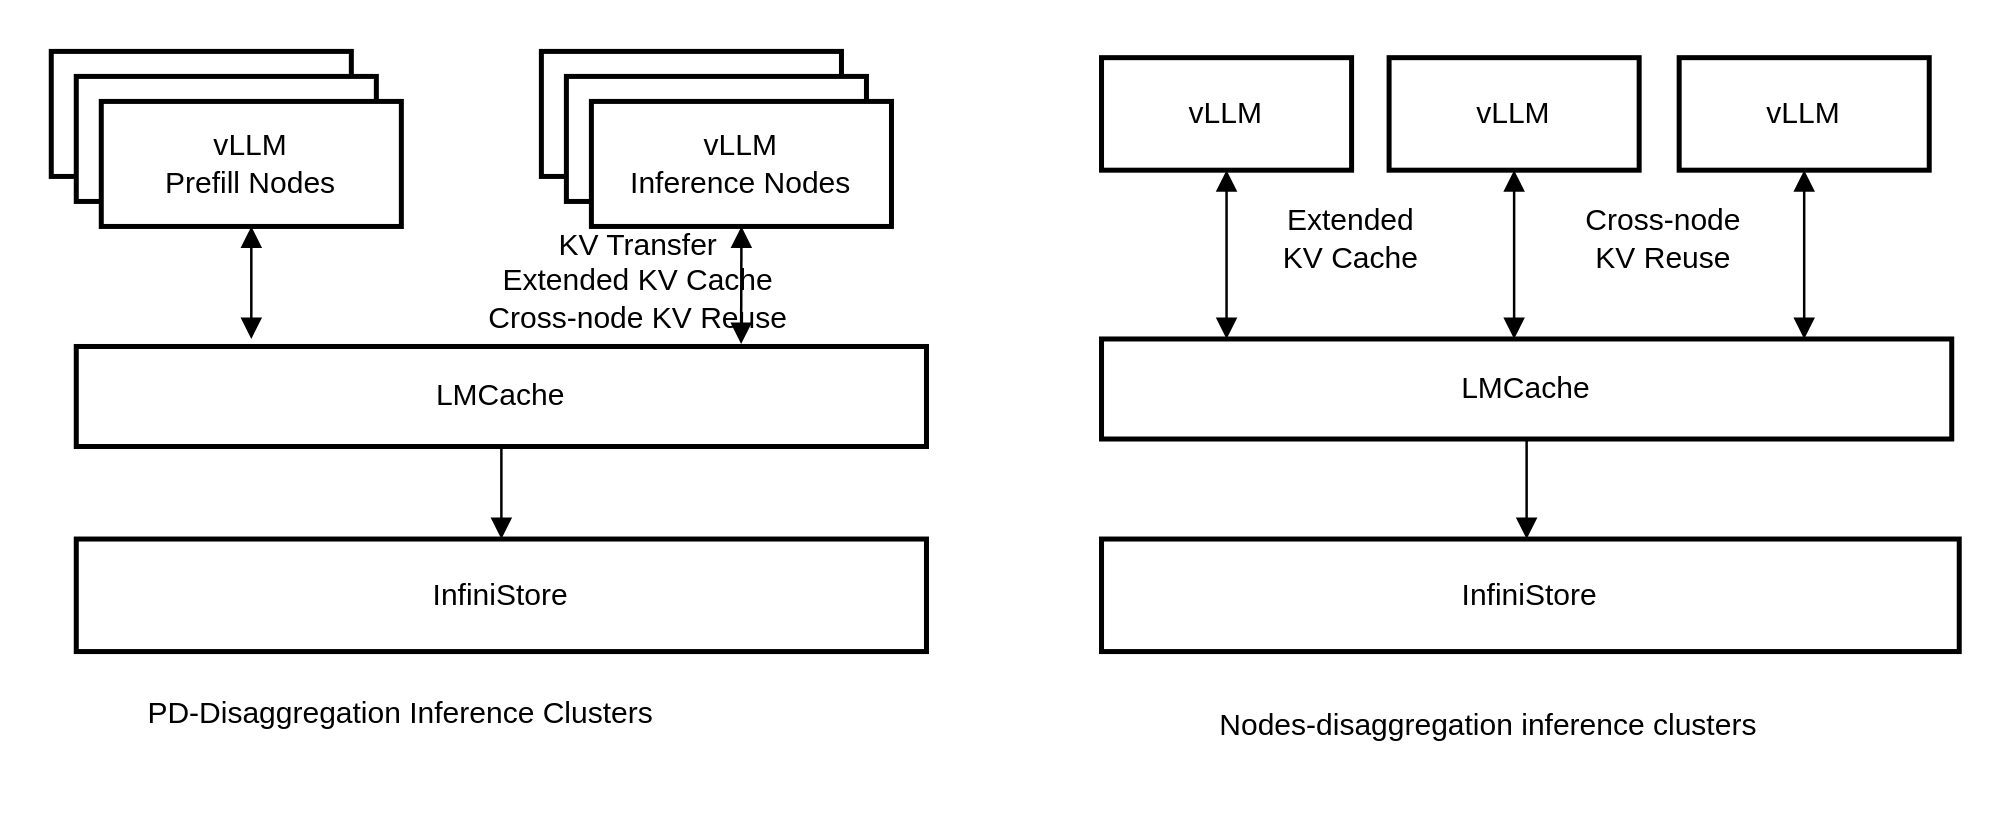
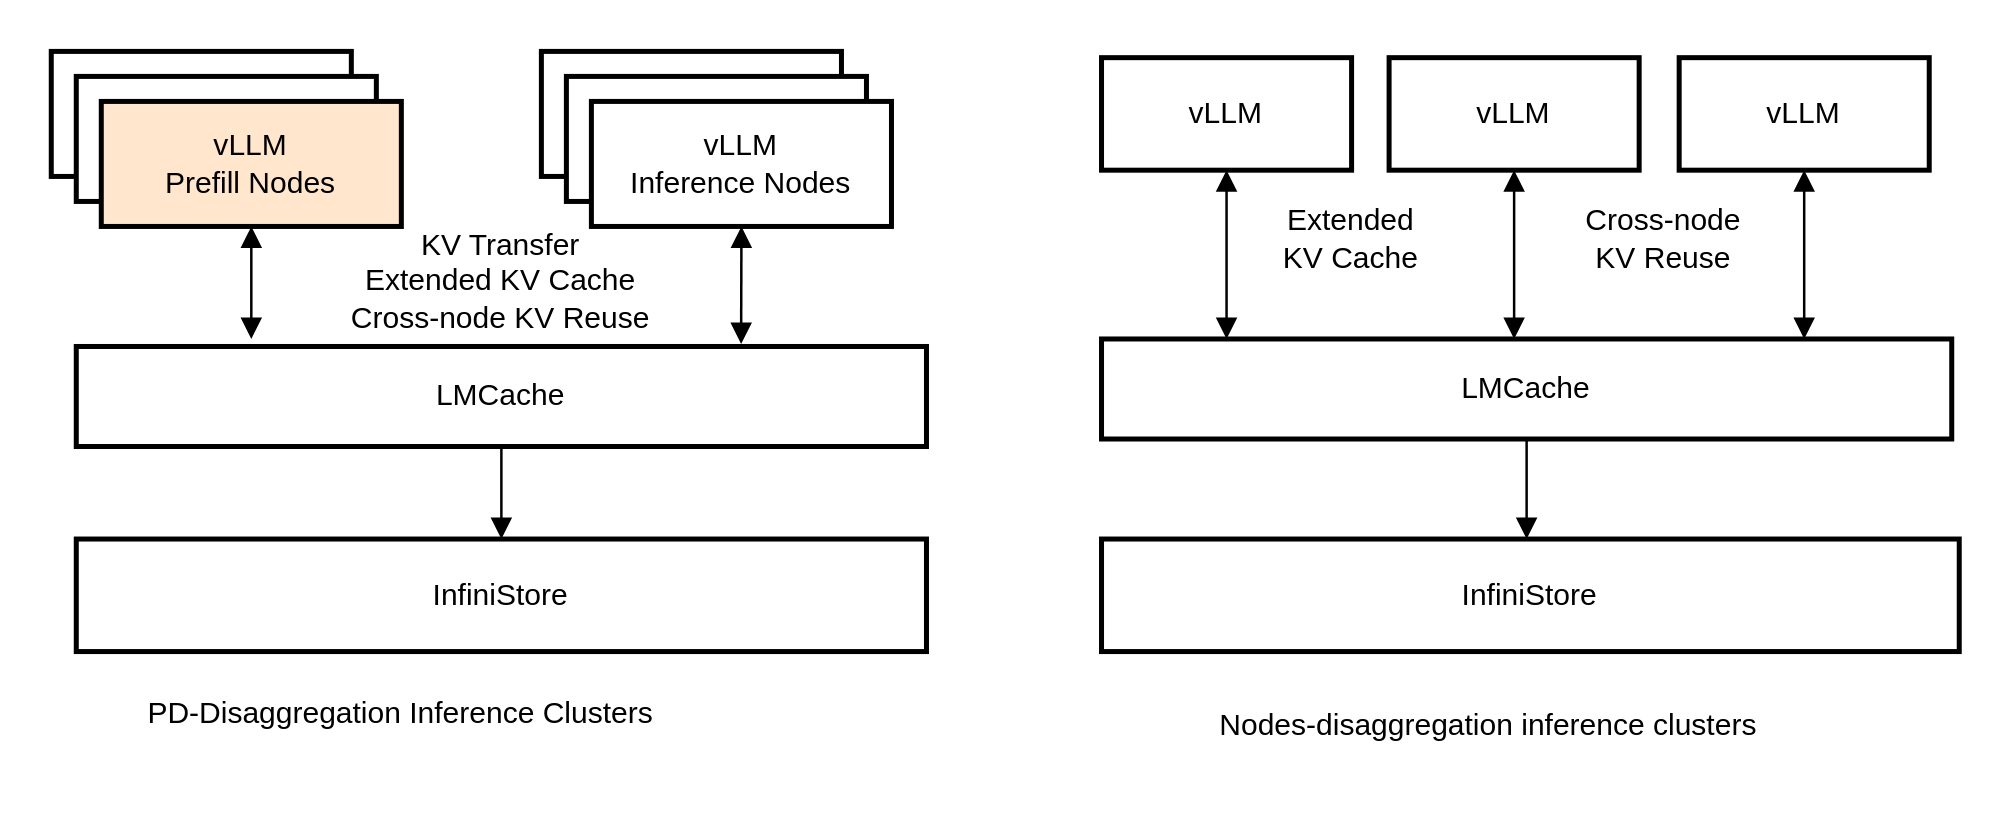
(251, 164) -> (251, 164)
(639, 281) -> (501, 281)
